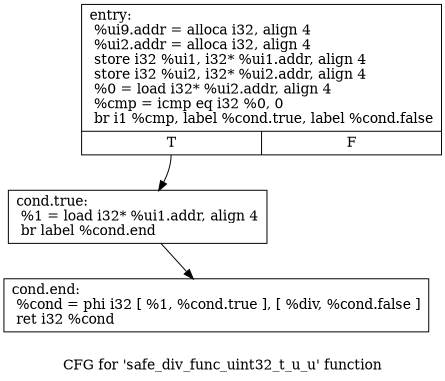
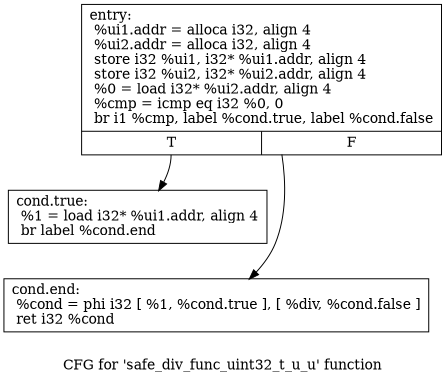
(201, 30) -> (201, 30)
(174, 257) -> (283, 217)
